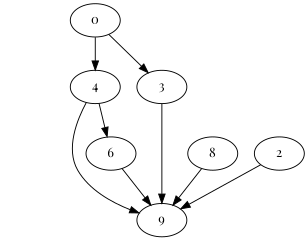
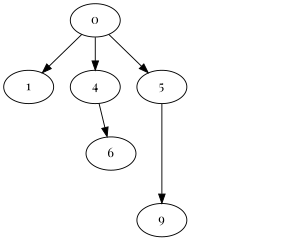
none -> (29, 87)
(162, 87) -> (162, 87)
(213, 154) -> none
(279, 154) -> none
(77, 168) -> none
(134, 183) -> none
